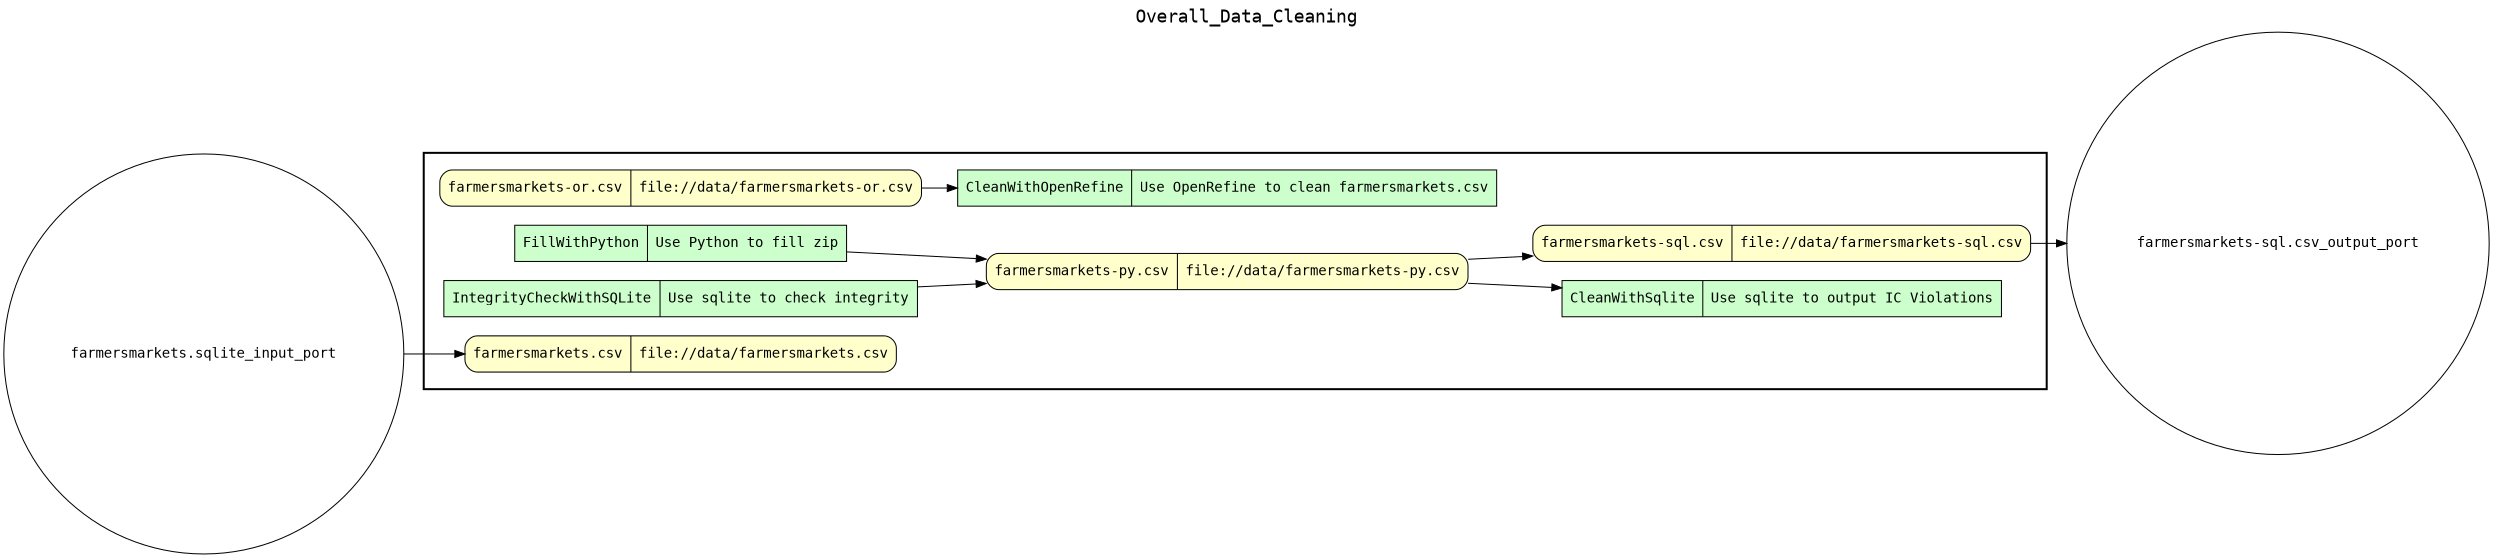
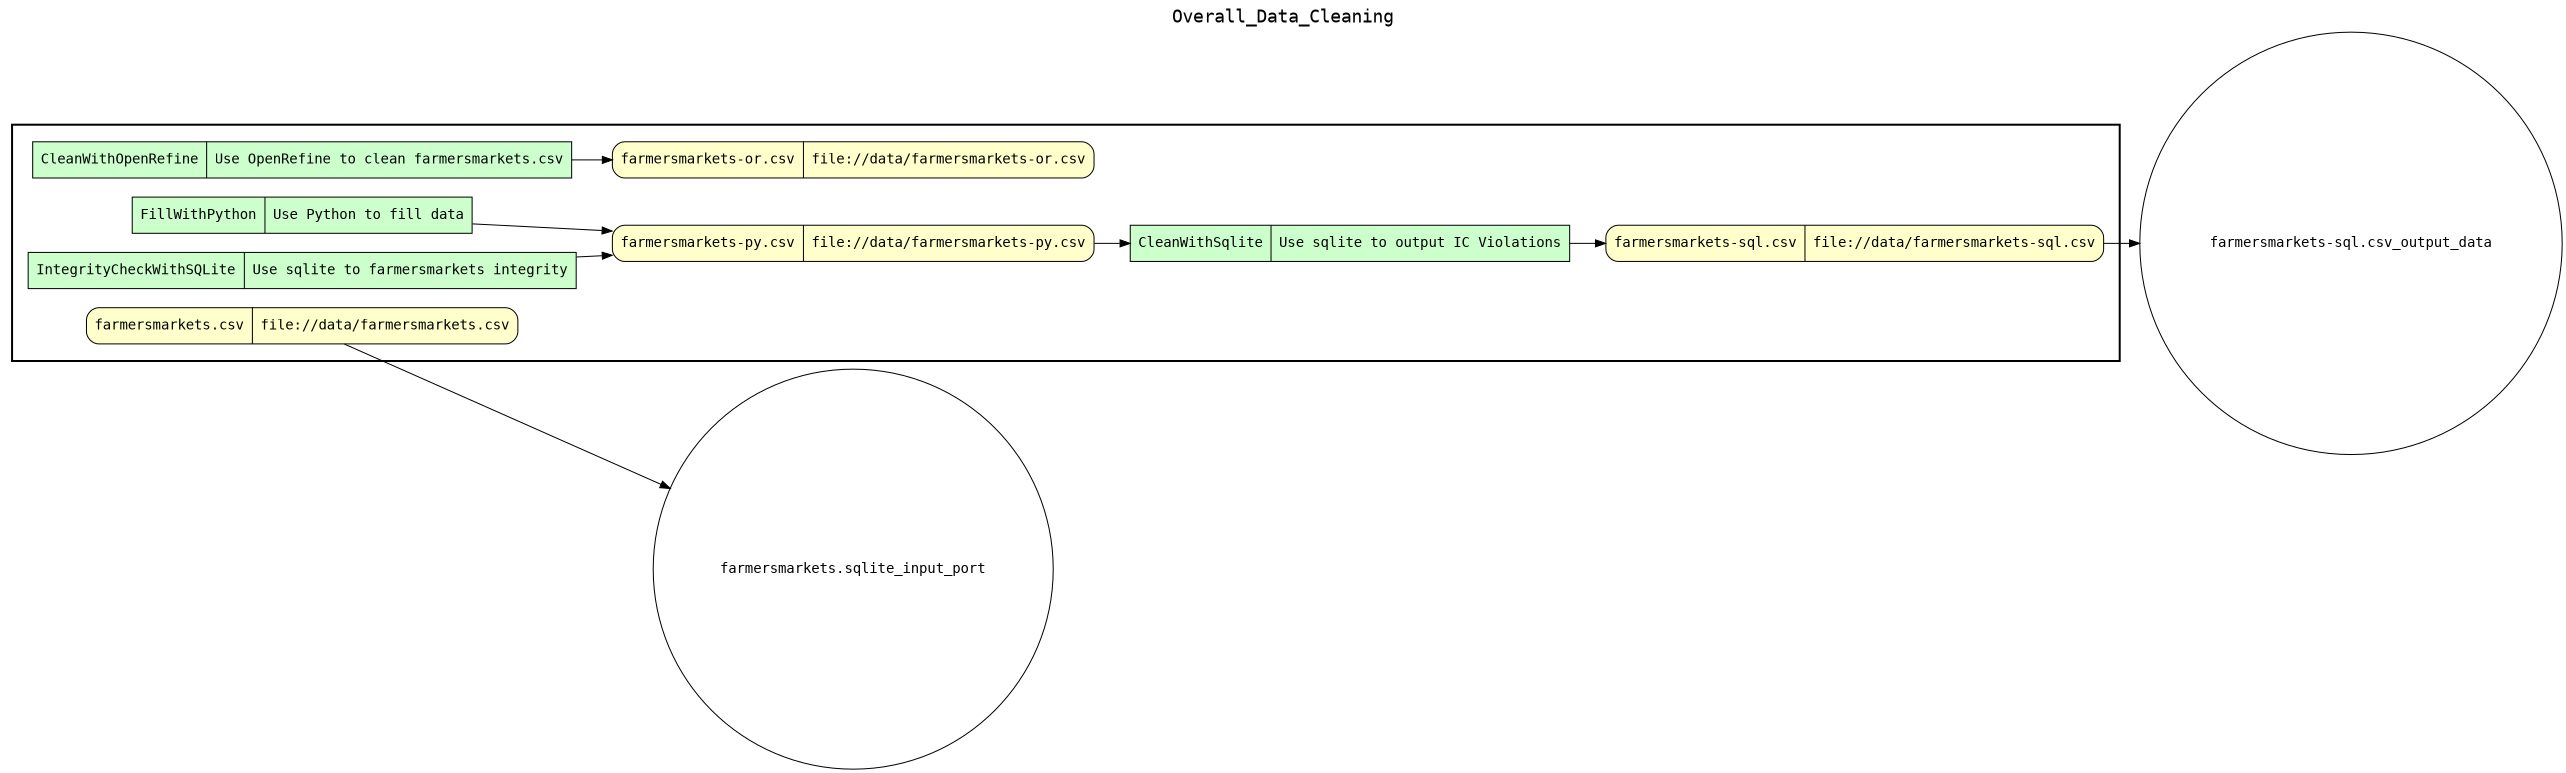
(934, 188) -> (587, 160)
(747, 243) -> (369, 215)
(2278, 243) -> (2351, 243)
(1495, 258) -> (1583, 243)
(789, 298) -> (410, 270)
(438, 354) -> (503, 414)
